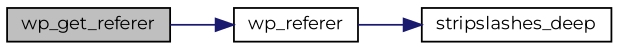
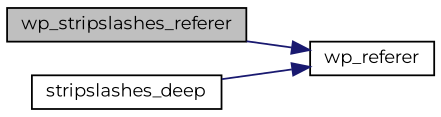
(89, 25) -> (127, 25)
(381, 25) -> (257, 74)
